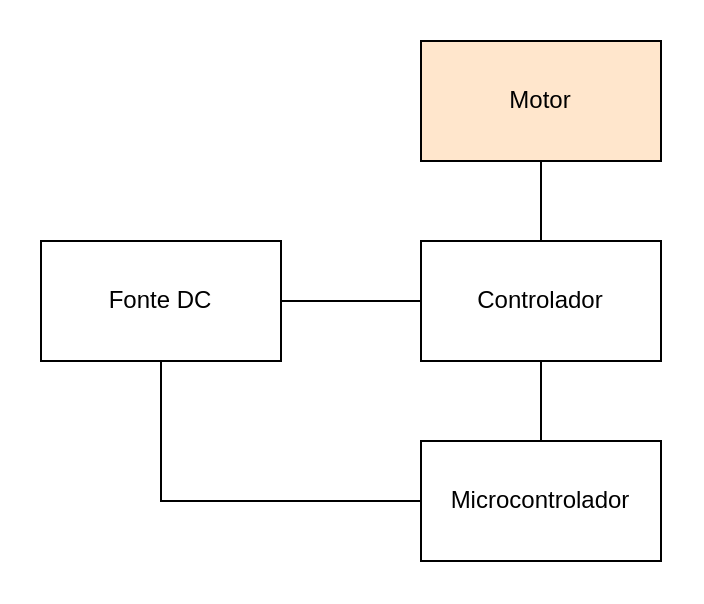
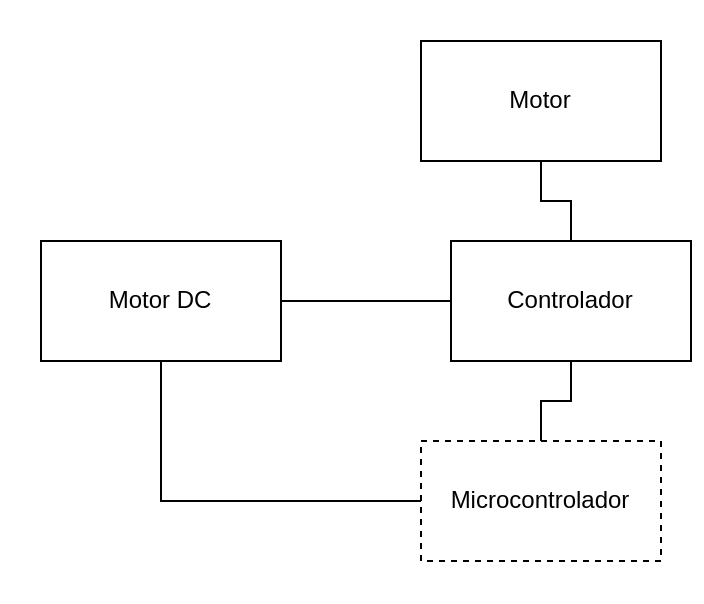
(541, 101) -> (541, 101)
(161, 301) -> (161, 301)
(541, 301) -> (571, 301)
(541, 501) -> (541, 501)
